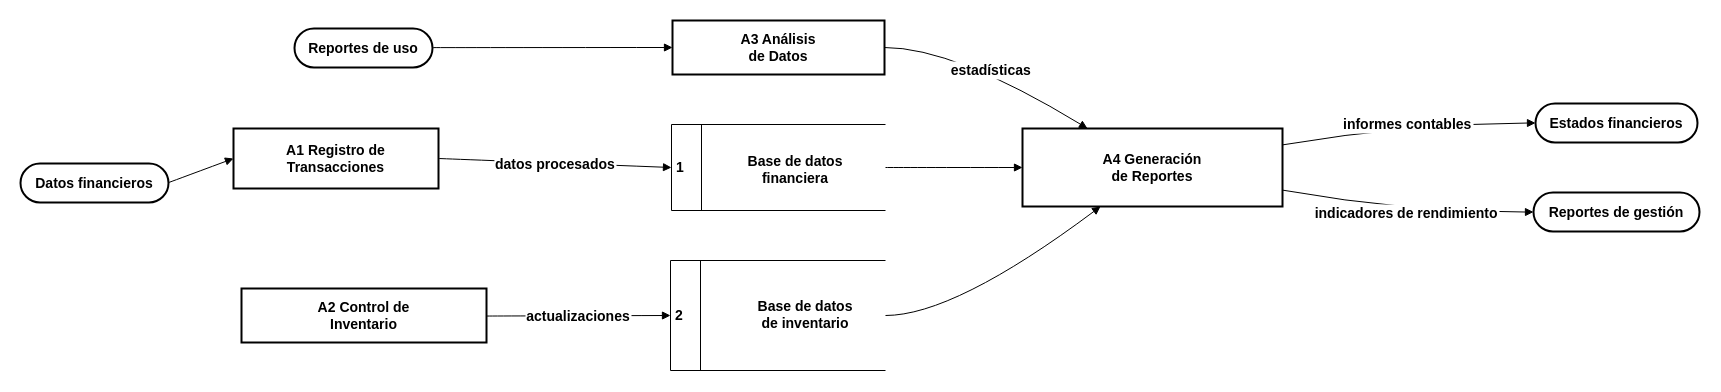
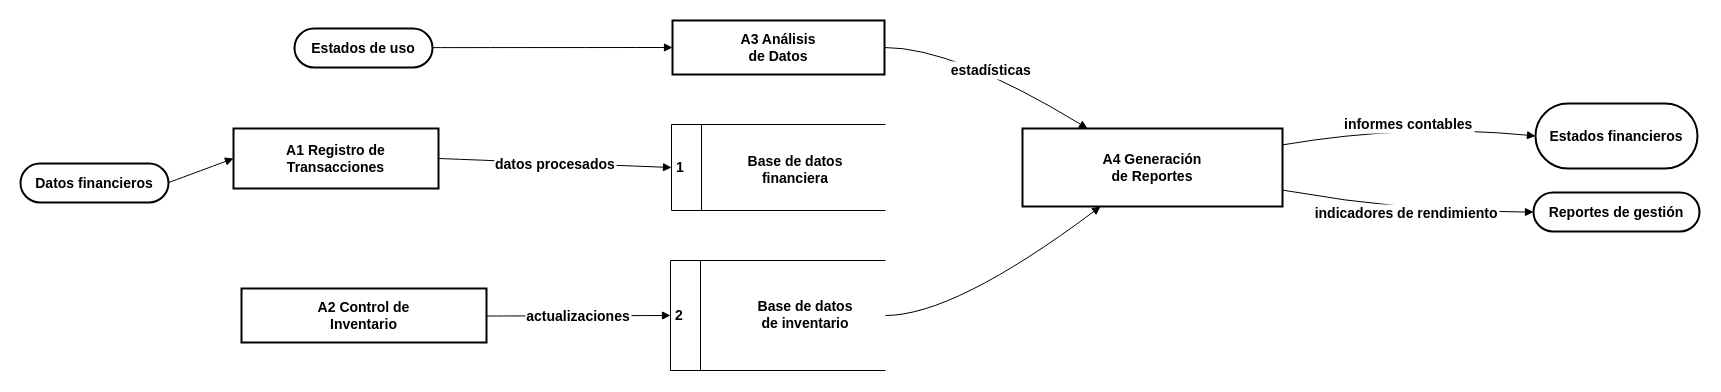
(364, 49) -> (364, 49)
(1617, 123) -> (1617, 136)
(951, 168) -> none
